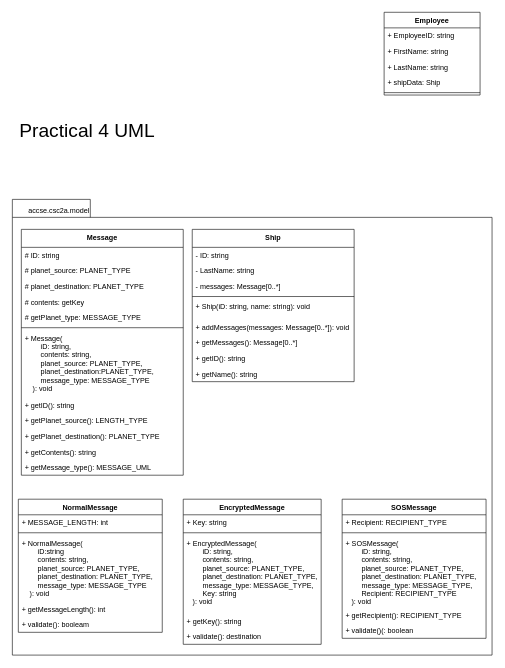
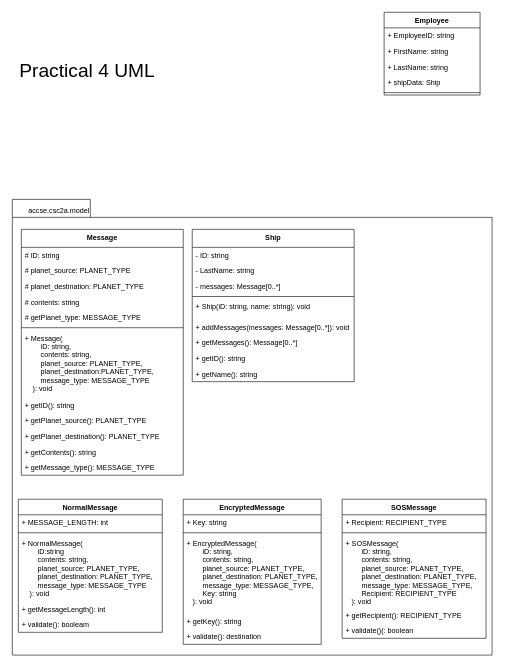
(87, 131) -> (87, 71)
(58, 302) -> (57, 302)
(87, 421) -> (87, 421)
(86, 468) -> (88, 468)
